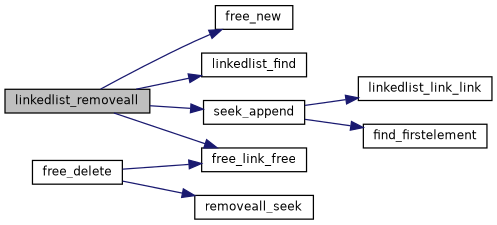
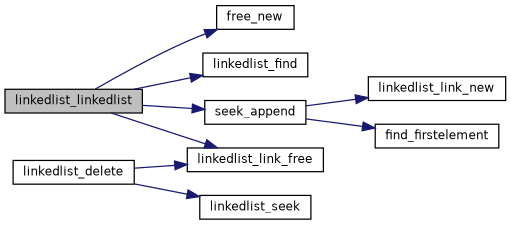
(425, 89) -> (437, 89)
(77, 101) -> (74, 101)
(254, 160) -> (255, 160)
(77, 172) -> (74, 172)
(254, 207) -> (255, 207)
